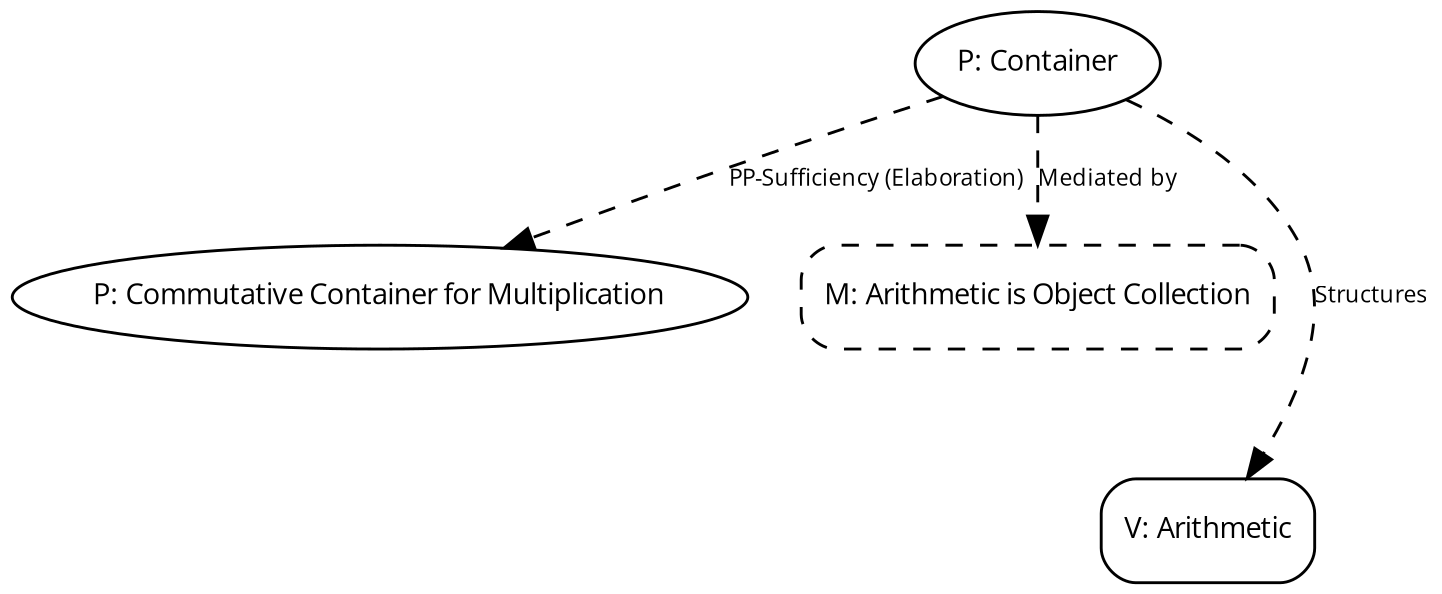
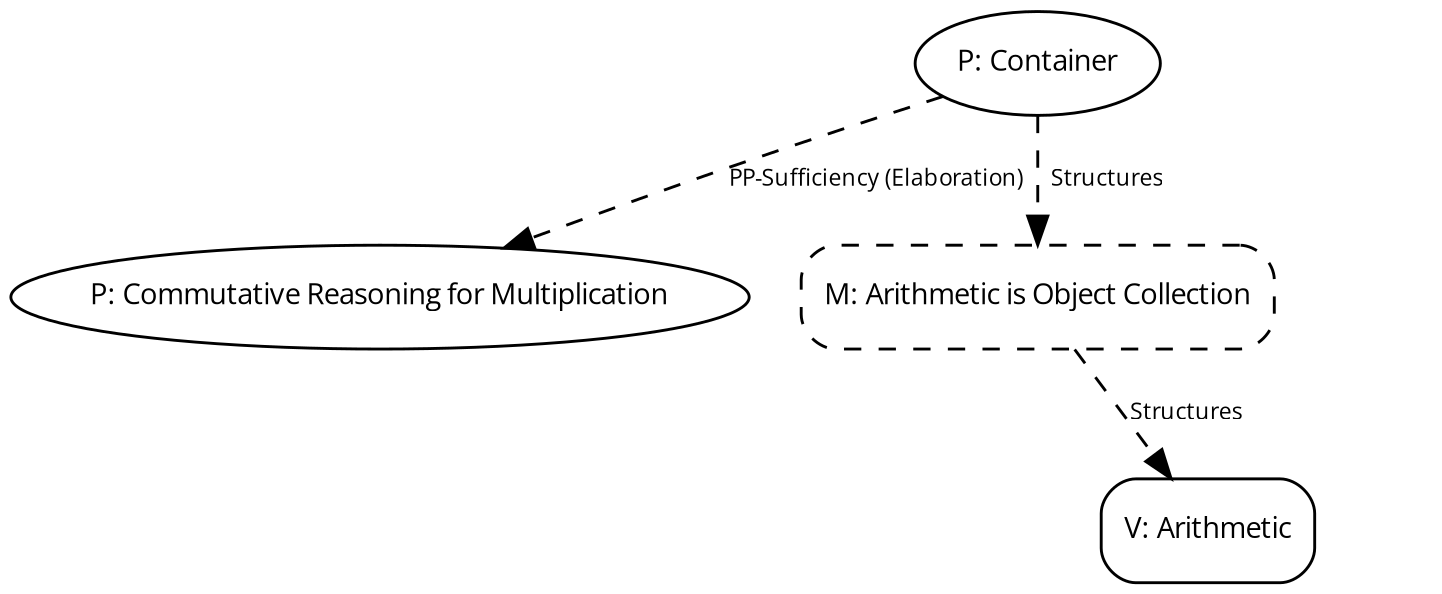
(1108, 180) -> (1108, 180)
(1298, 241) -> (1114, 402)
(380, 297) -> (380, 297)
